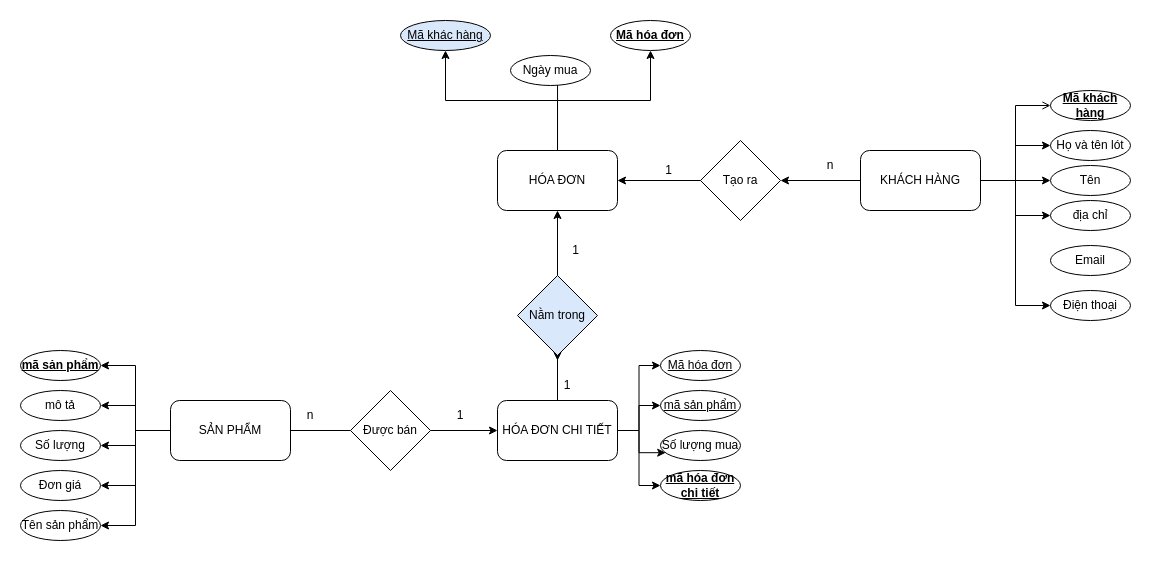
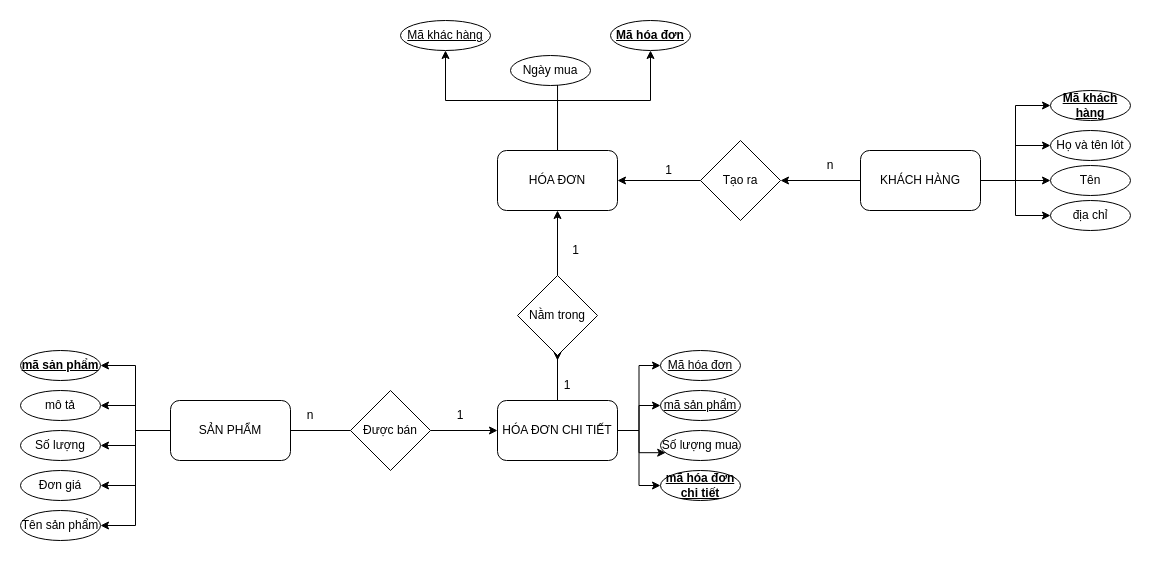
(446, 36) -> (446, 36)
(1043, 106) -> (1042, 106)
(1091, 261) -> none
(1016, 276) -> none
(1091, 306) -> none
(558, 316) -> (558, 316)
